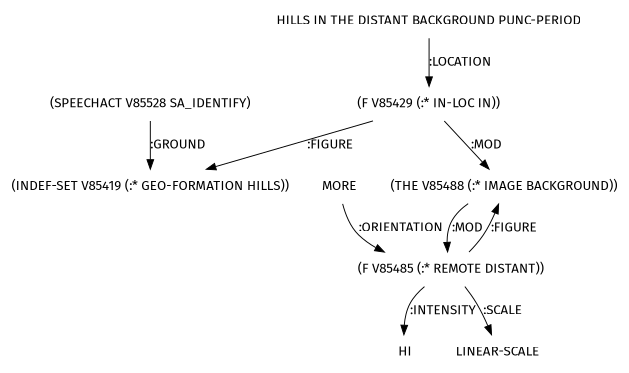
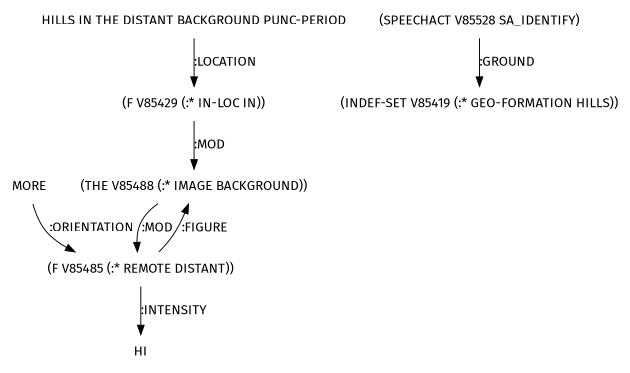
(294, 144) -> none
(498, 352) -> none
